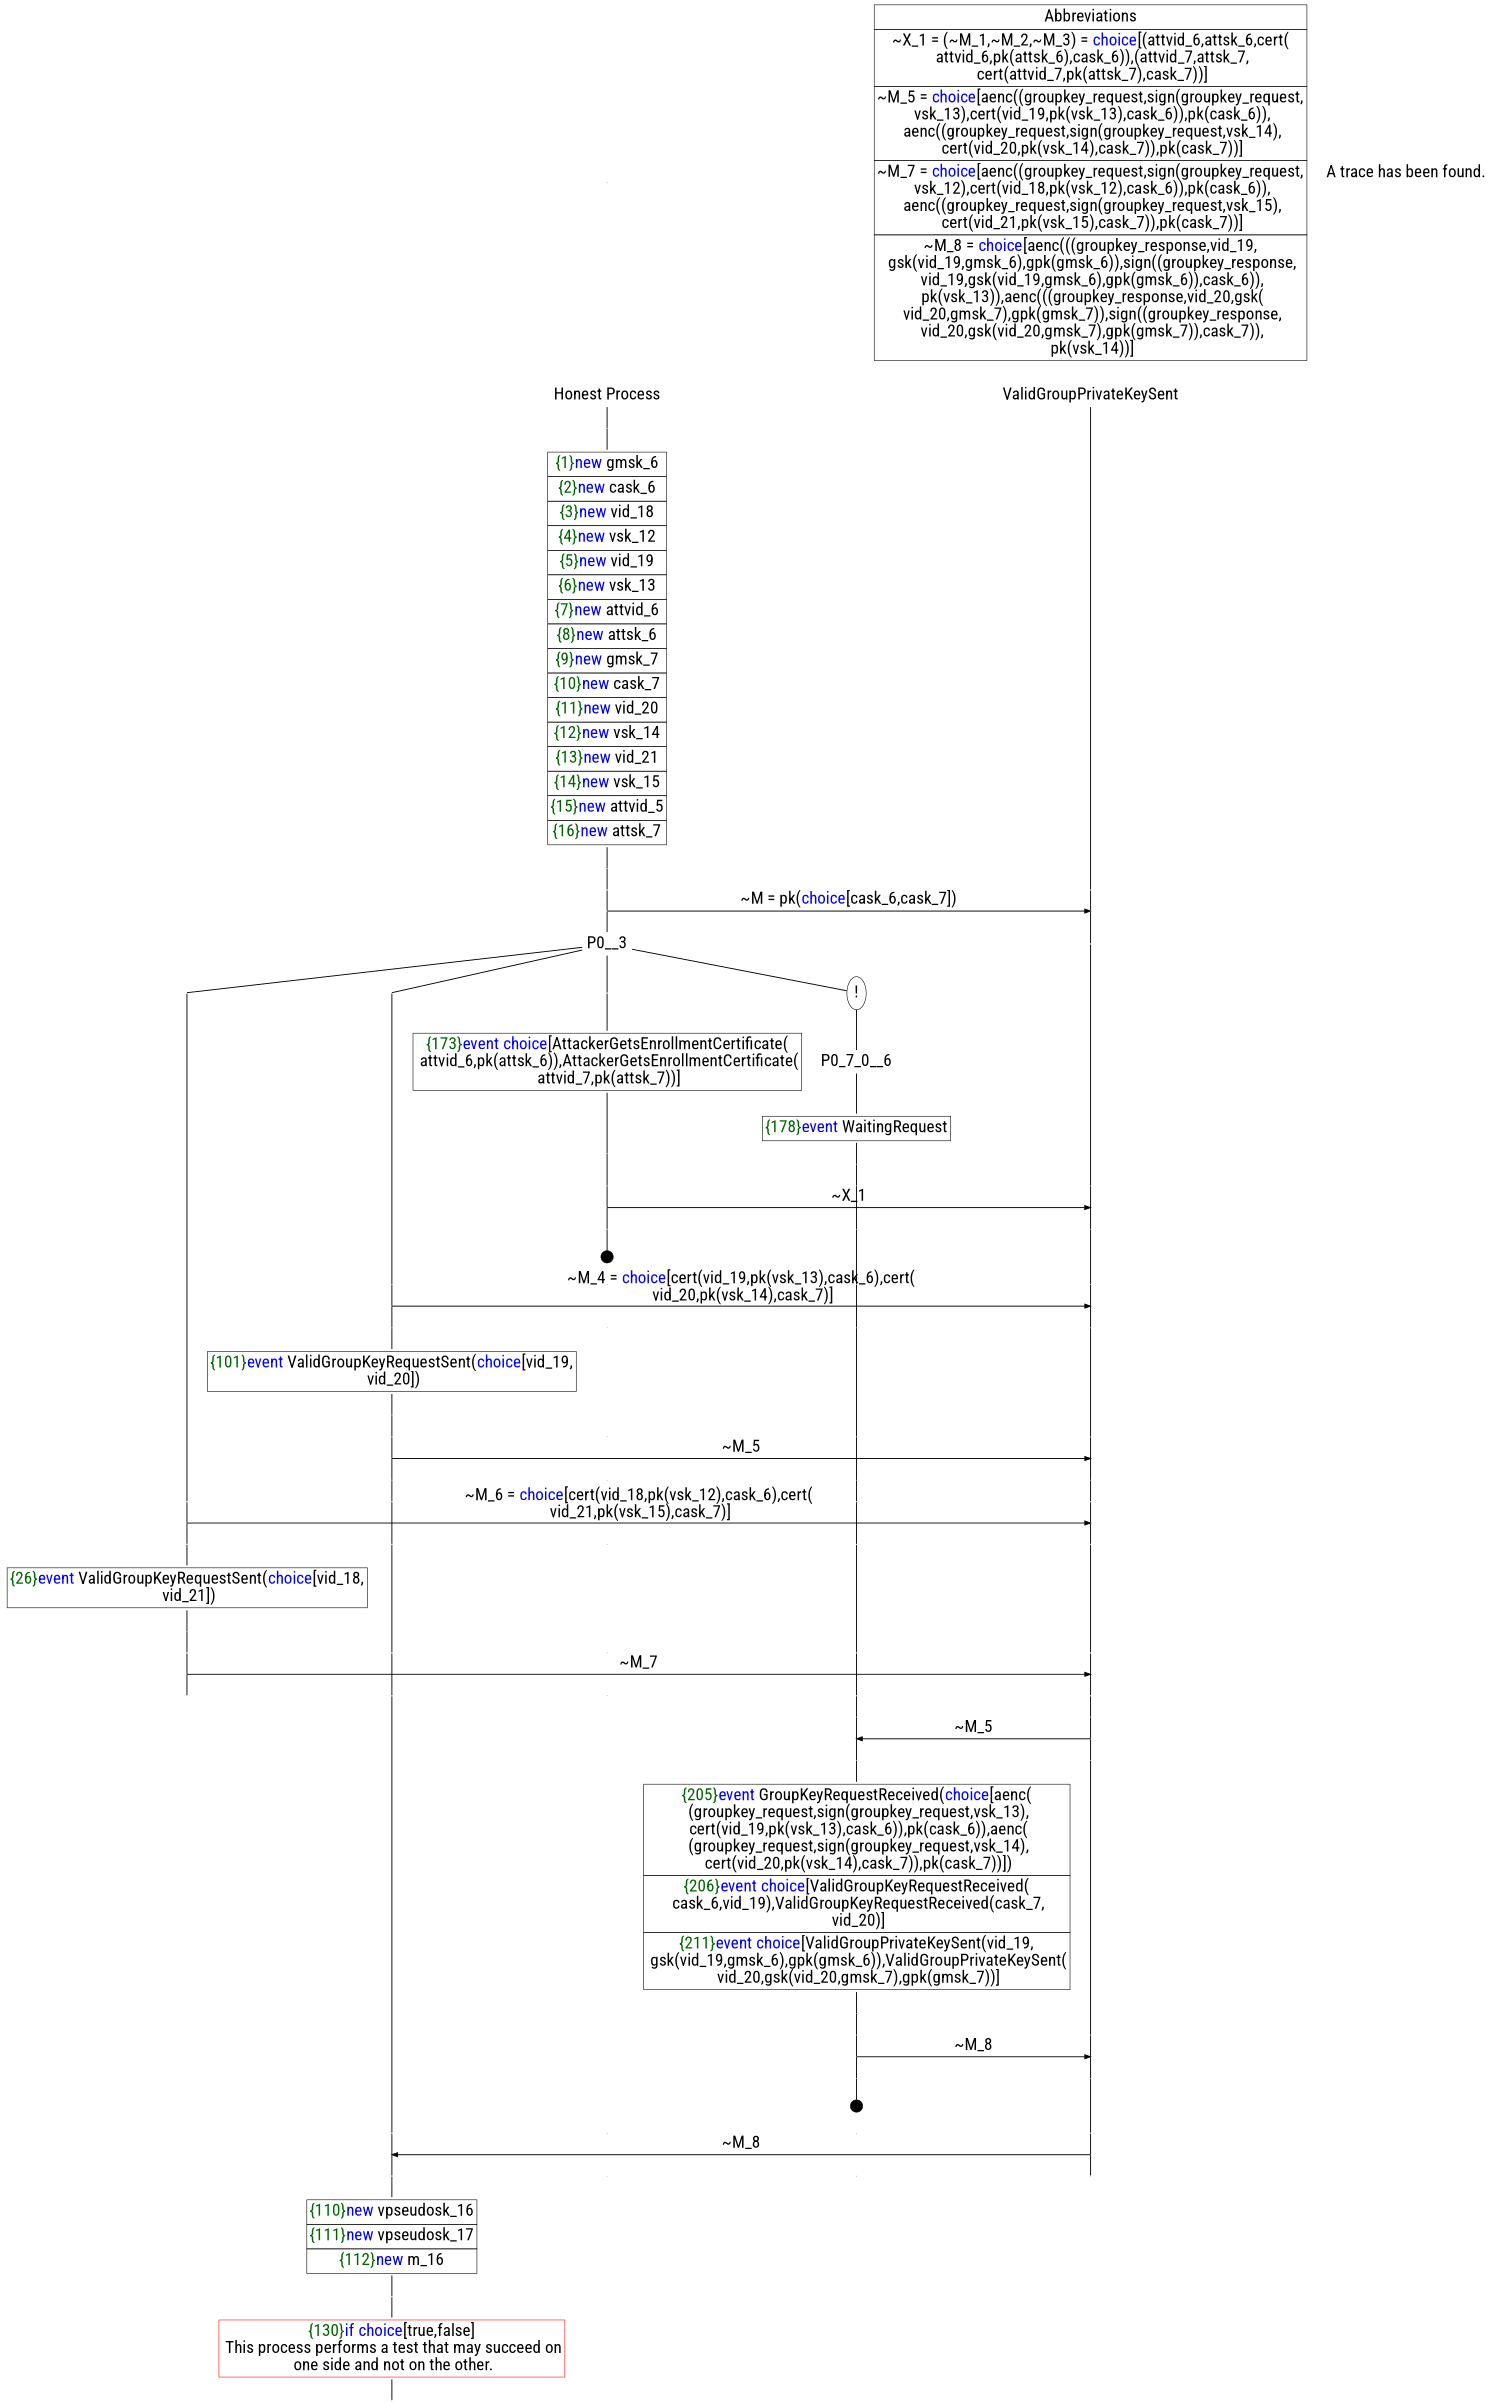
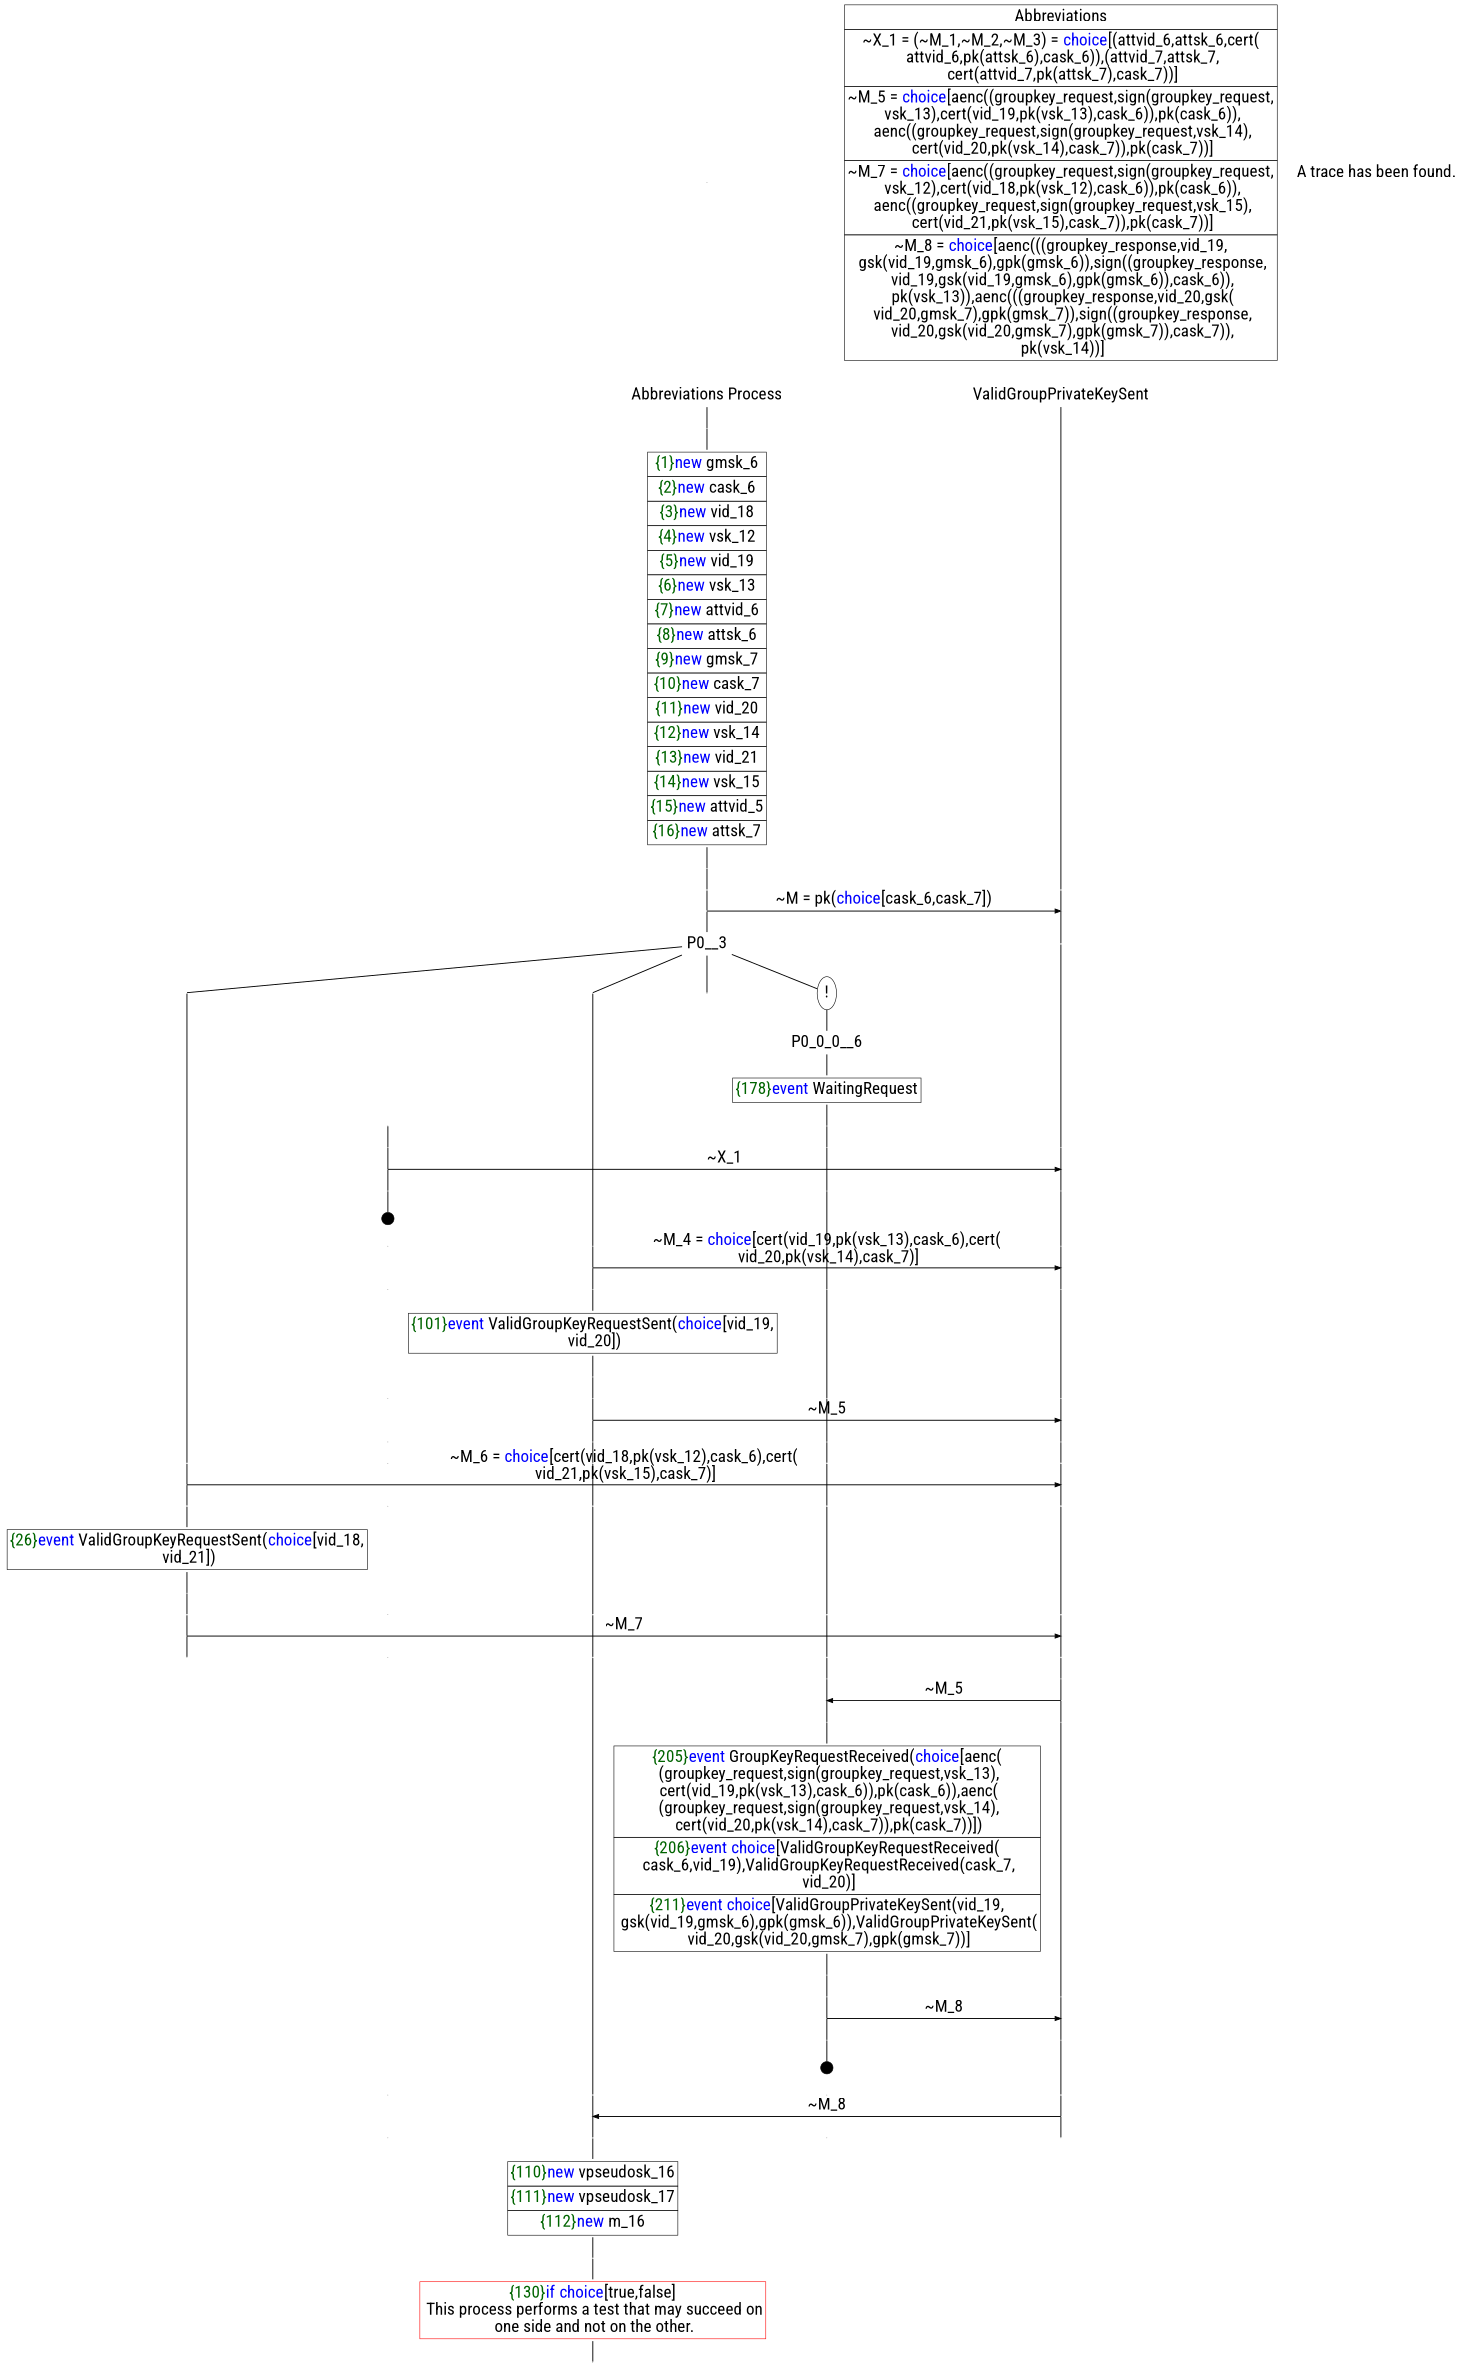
(607, 395) -> (707, 395)
(607, 1062) -> none
(857, 1062) -> (827, 1043)
